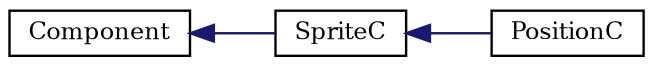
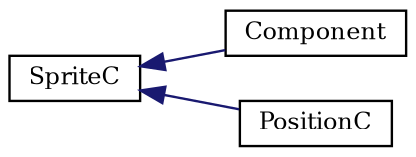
(245, 33) -> (195, 56)
